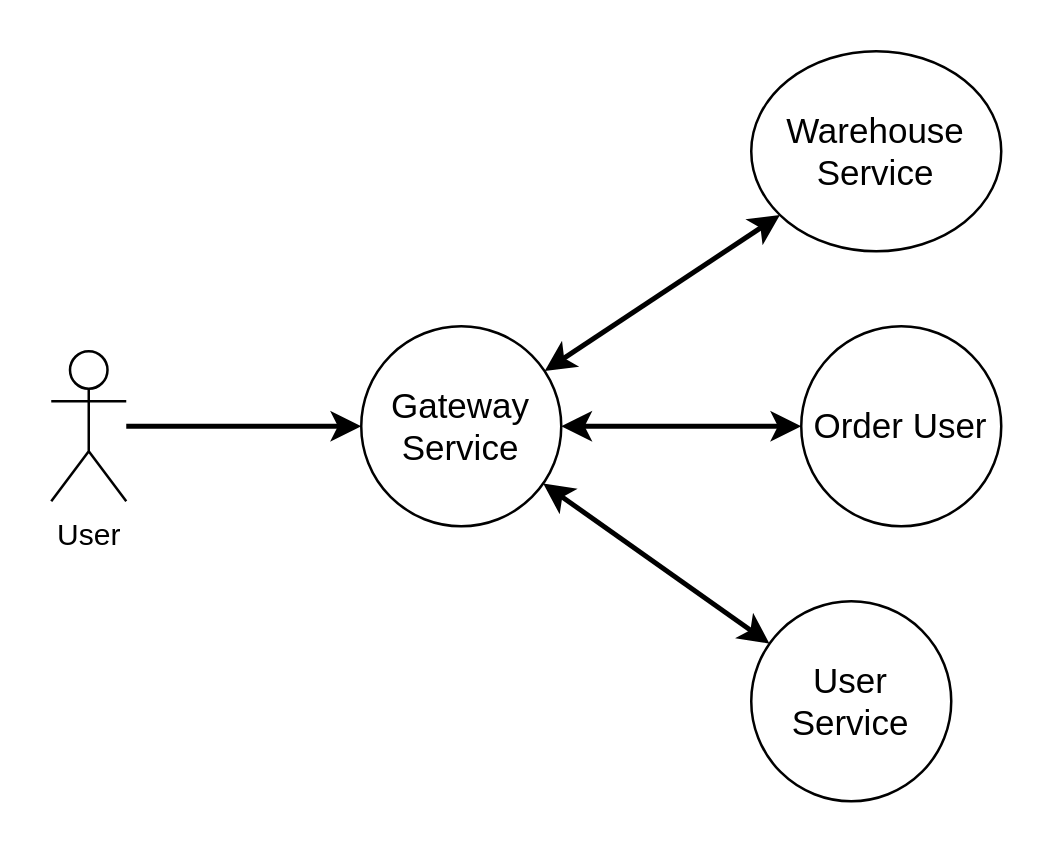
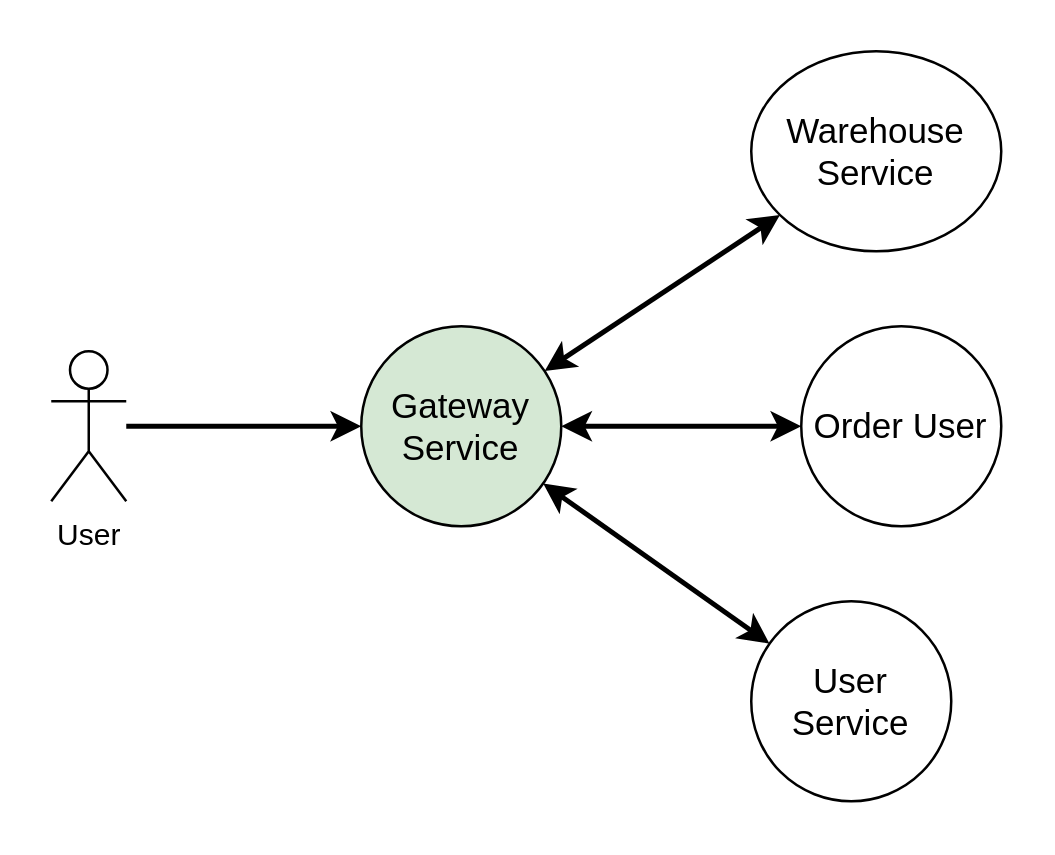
(461, 426) -> (461, 426)
